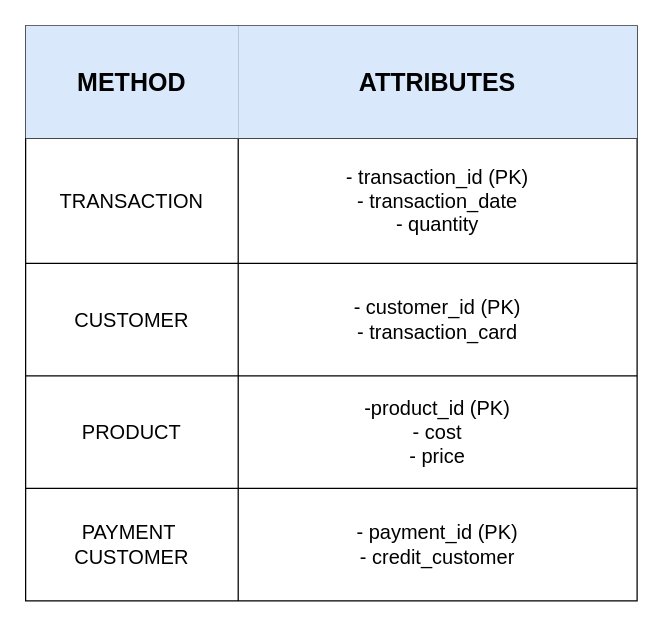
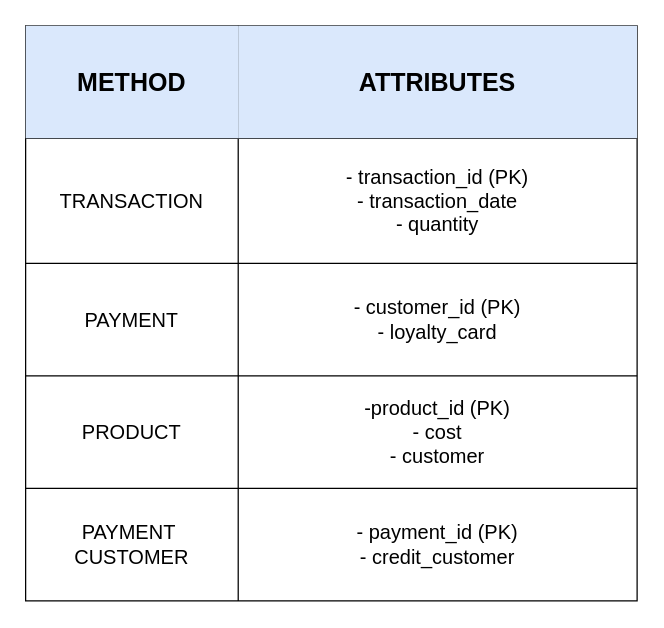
(132, 319) -> (132, 319)
(438, 319) -> (438, 319)
(438, 432) -> (438, 432)
